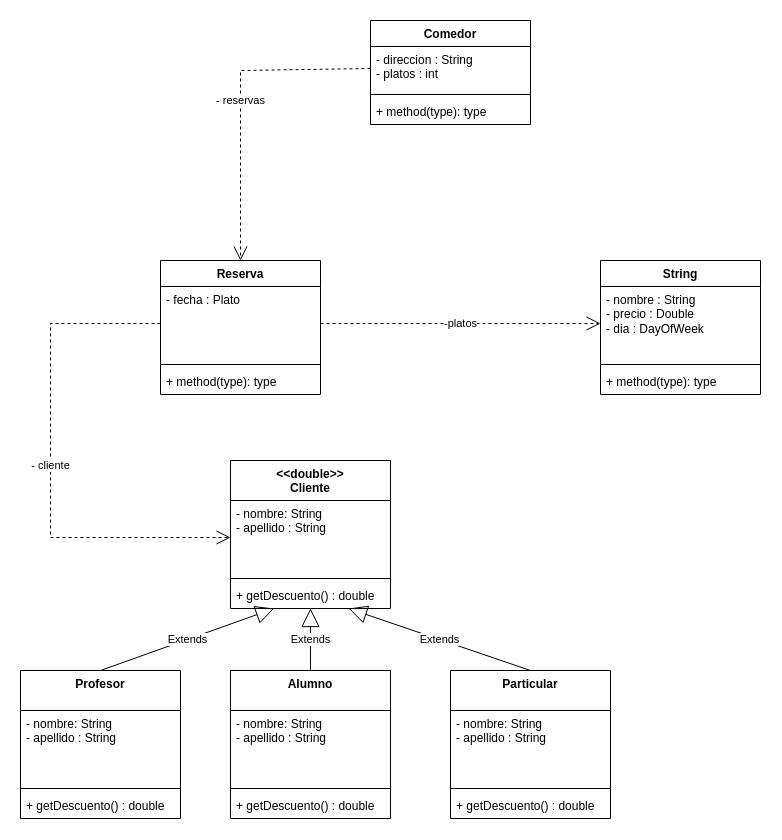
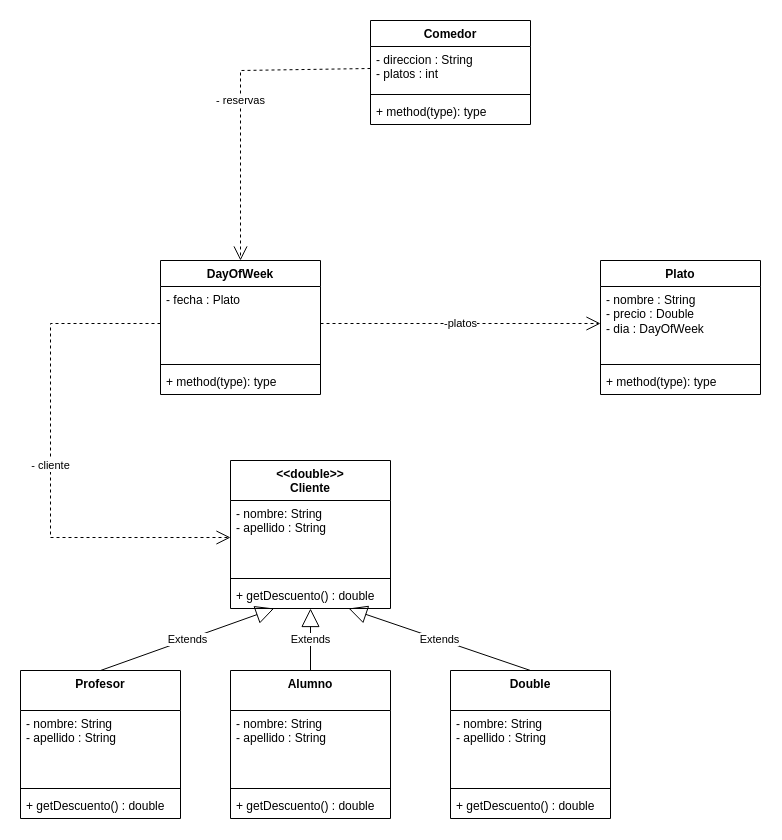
(241, 275) -> (241, 275)
(681, 275) -> (681, 275)
(531, 685) -> (531, 685)
